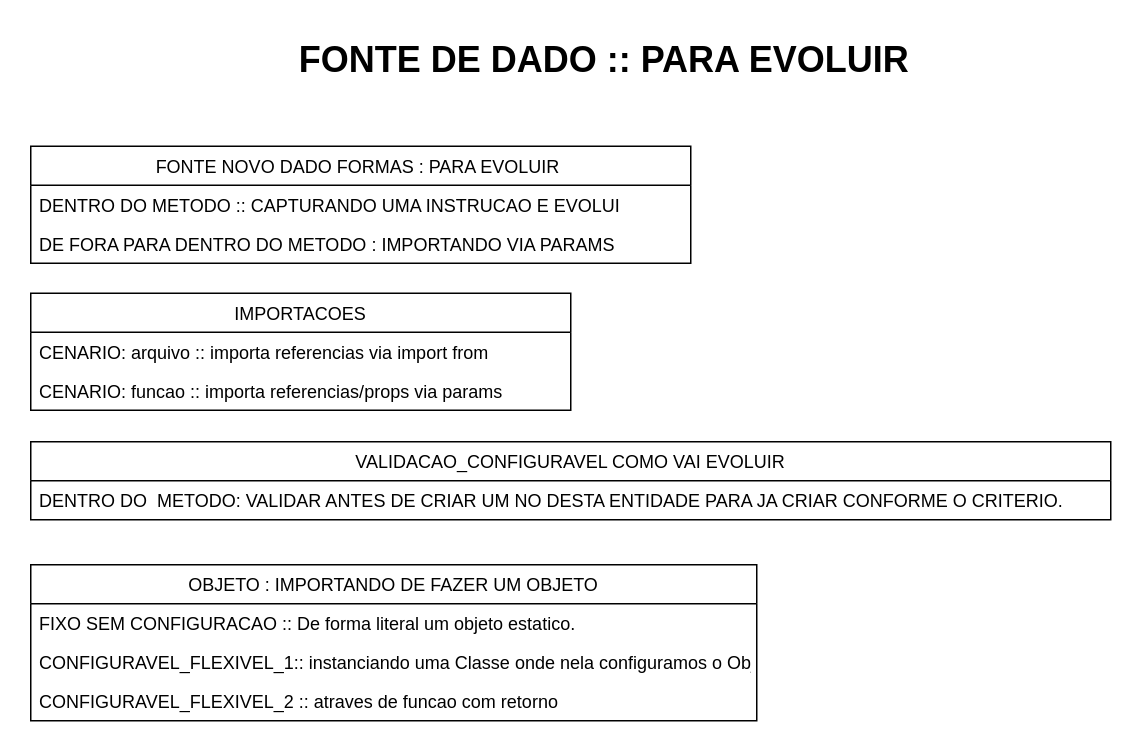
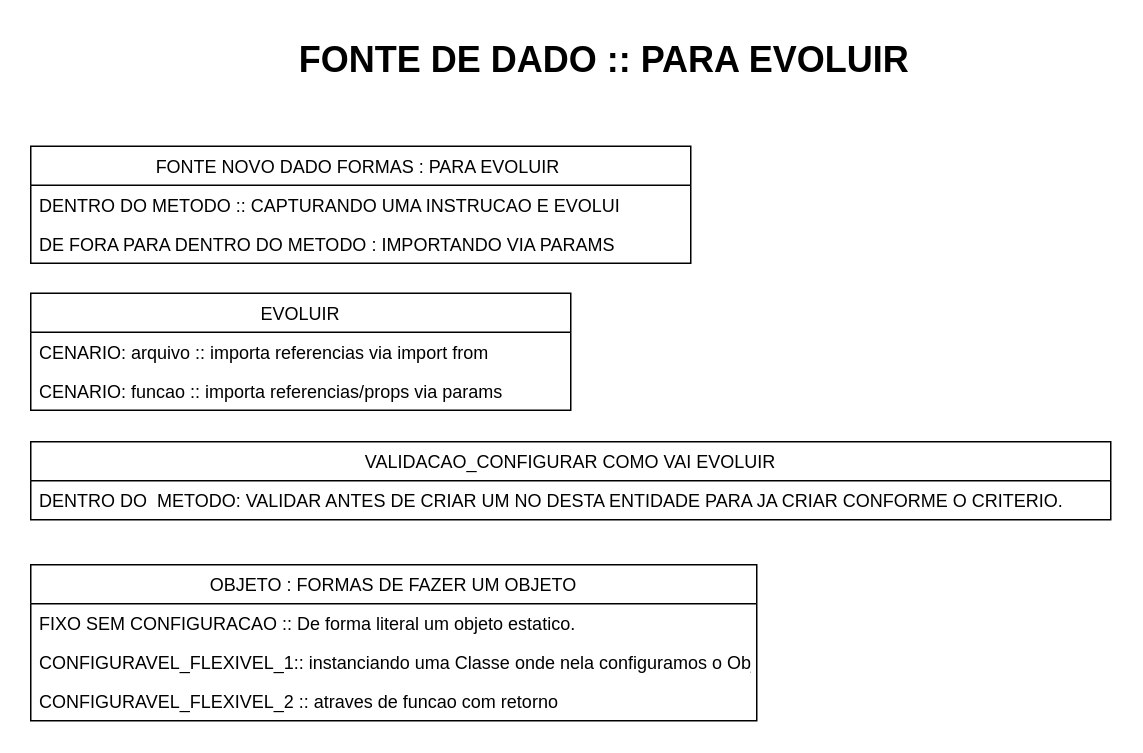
(300, 314) -> (300, 314)
(570, 462) -> (570, 462)
(393, 585) -> (393, 585)
